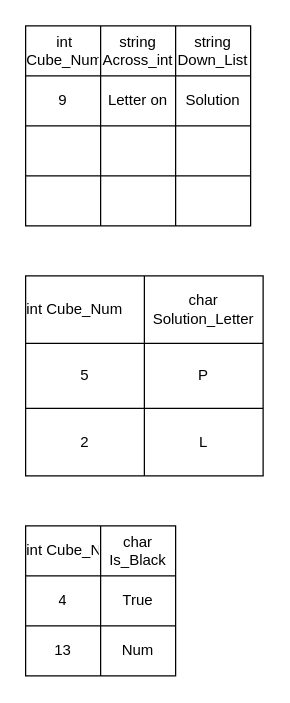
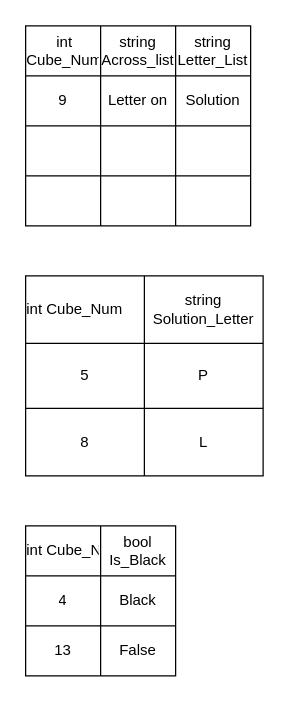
(138, 51) -> (138, 51)
(213, 51) -> (213, 51)
(204, 309) -> (204, 309)
(85, 442) -> (85, 442)
(138, 551) -> (138, 551)
(138, 601) -> (138, 601)
(138, 651) -> (138, 651)
